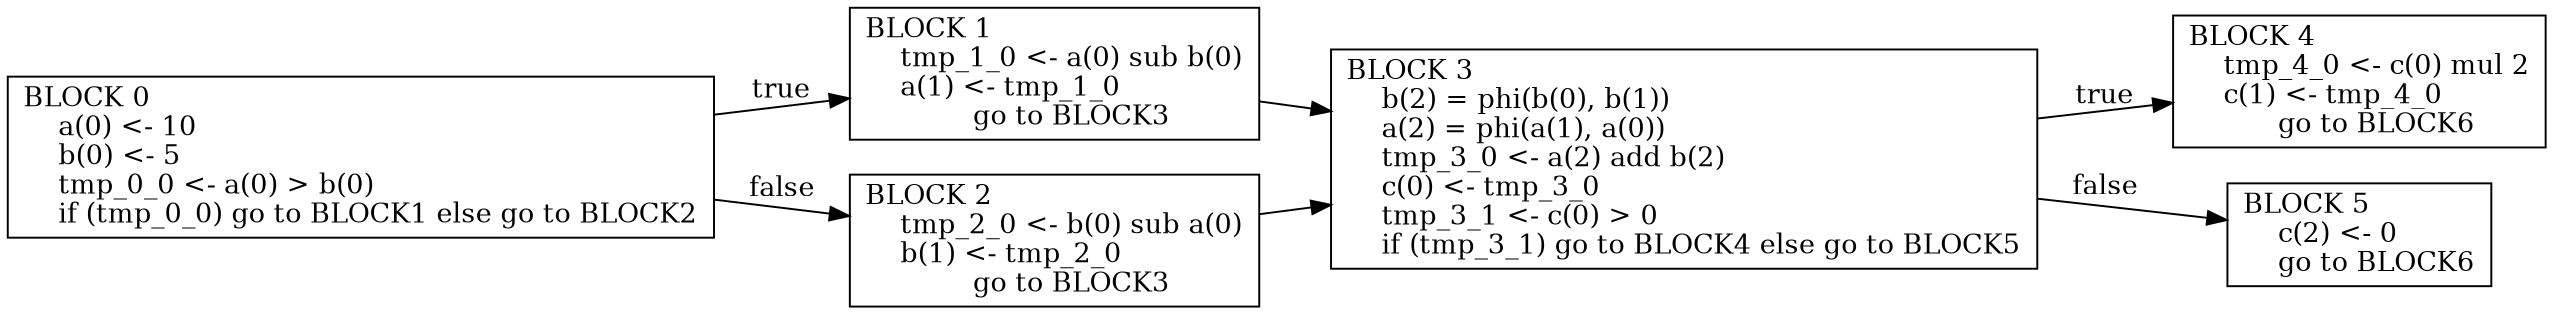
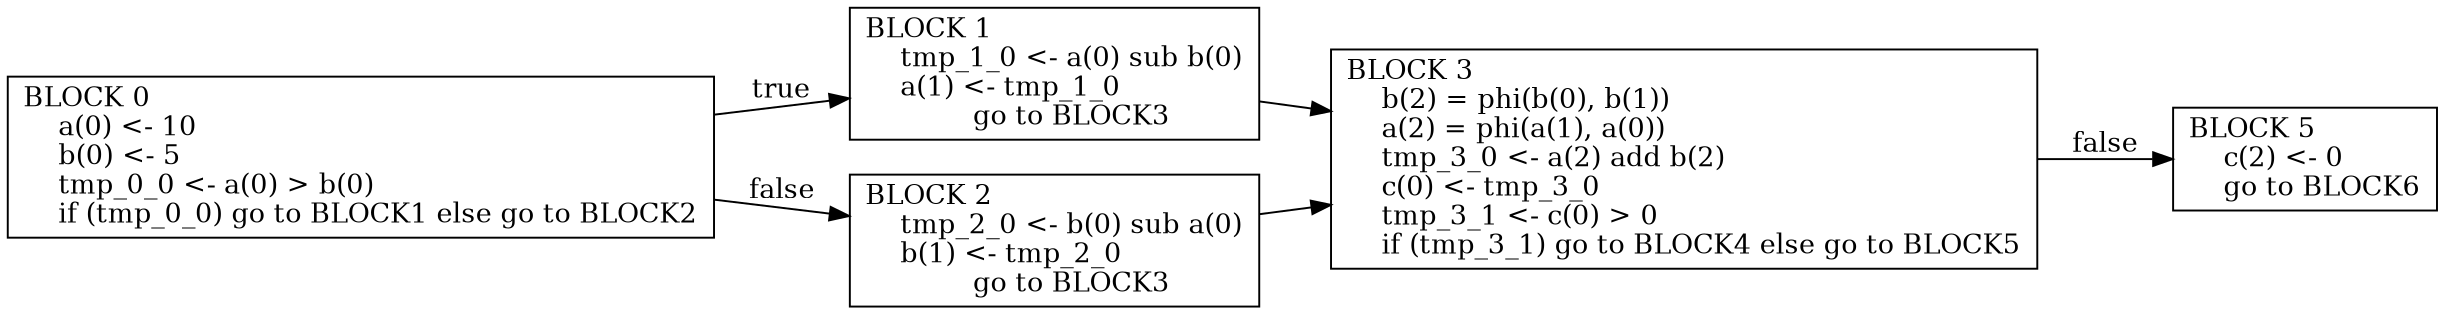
(2359, 81) -> none
